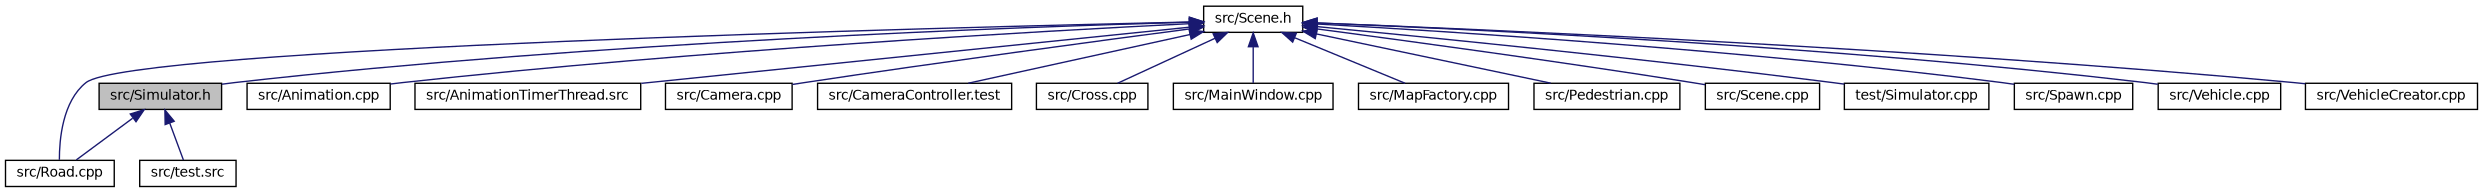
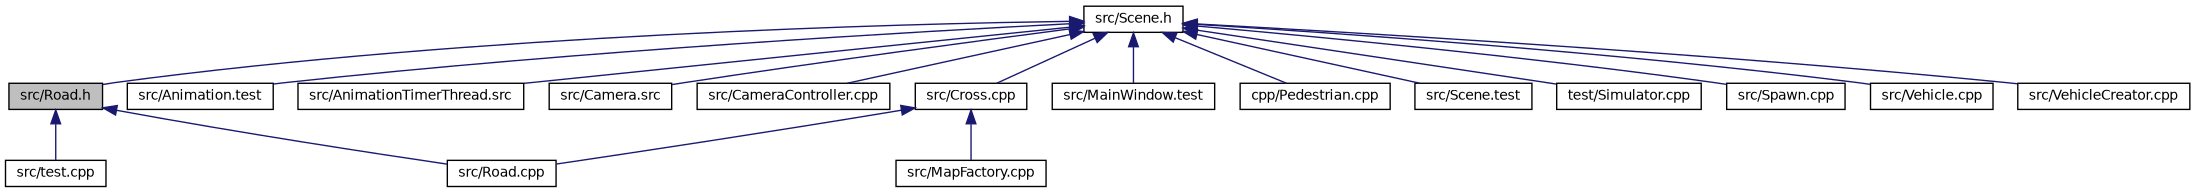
(594, 40) -> (729, 138)
(1350, 61) -> (971, 142)
(160, 96) -> (56, 96)
(319, 96) -> (200, 96)
(729, 96) -> (610, 96)
(915, 96) -> (793, 96)
(1253, 96) -> (1133, 96)
(1607, 96) -> (1315, 96)
(1762, 96) -> (1473, 96)
(188, 173) -> (56, 173)
